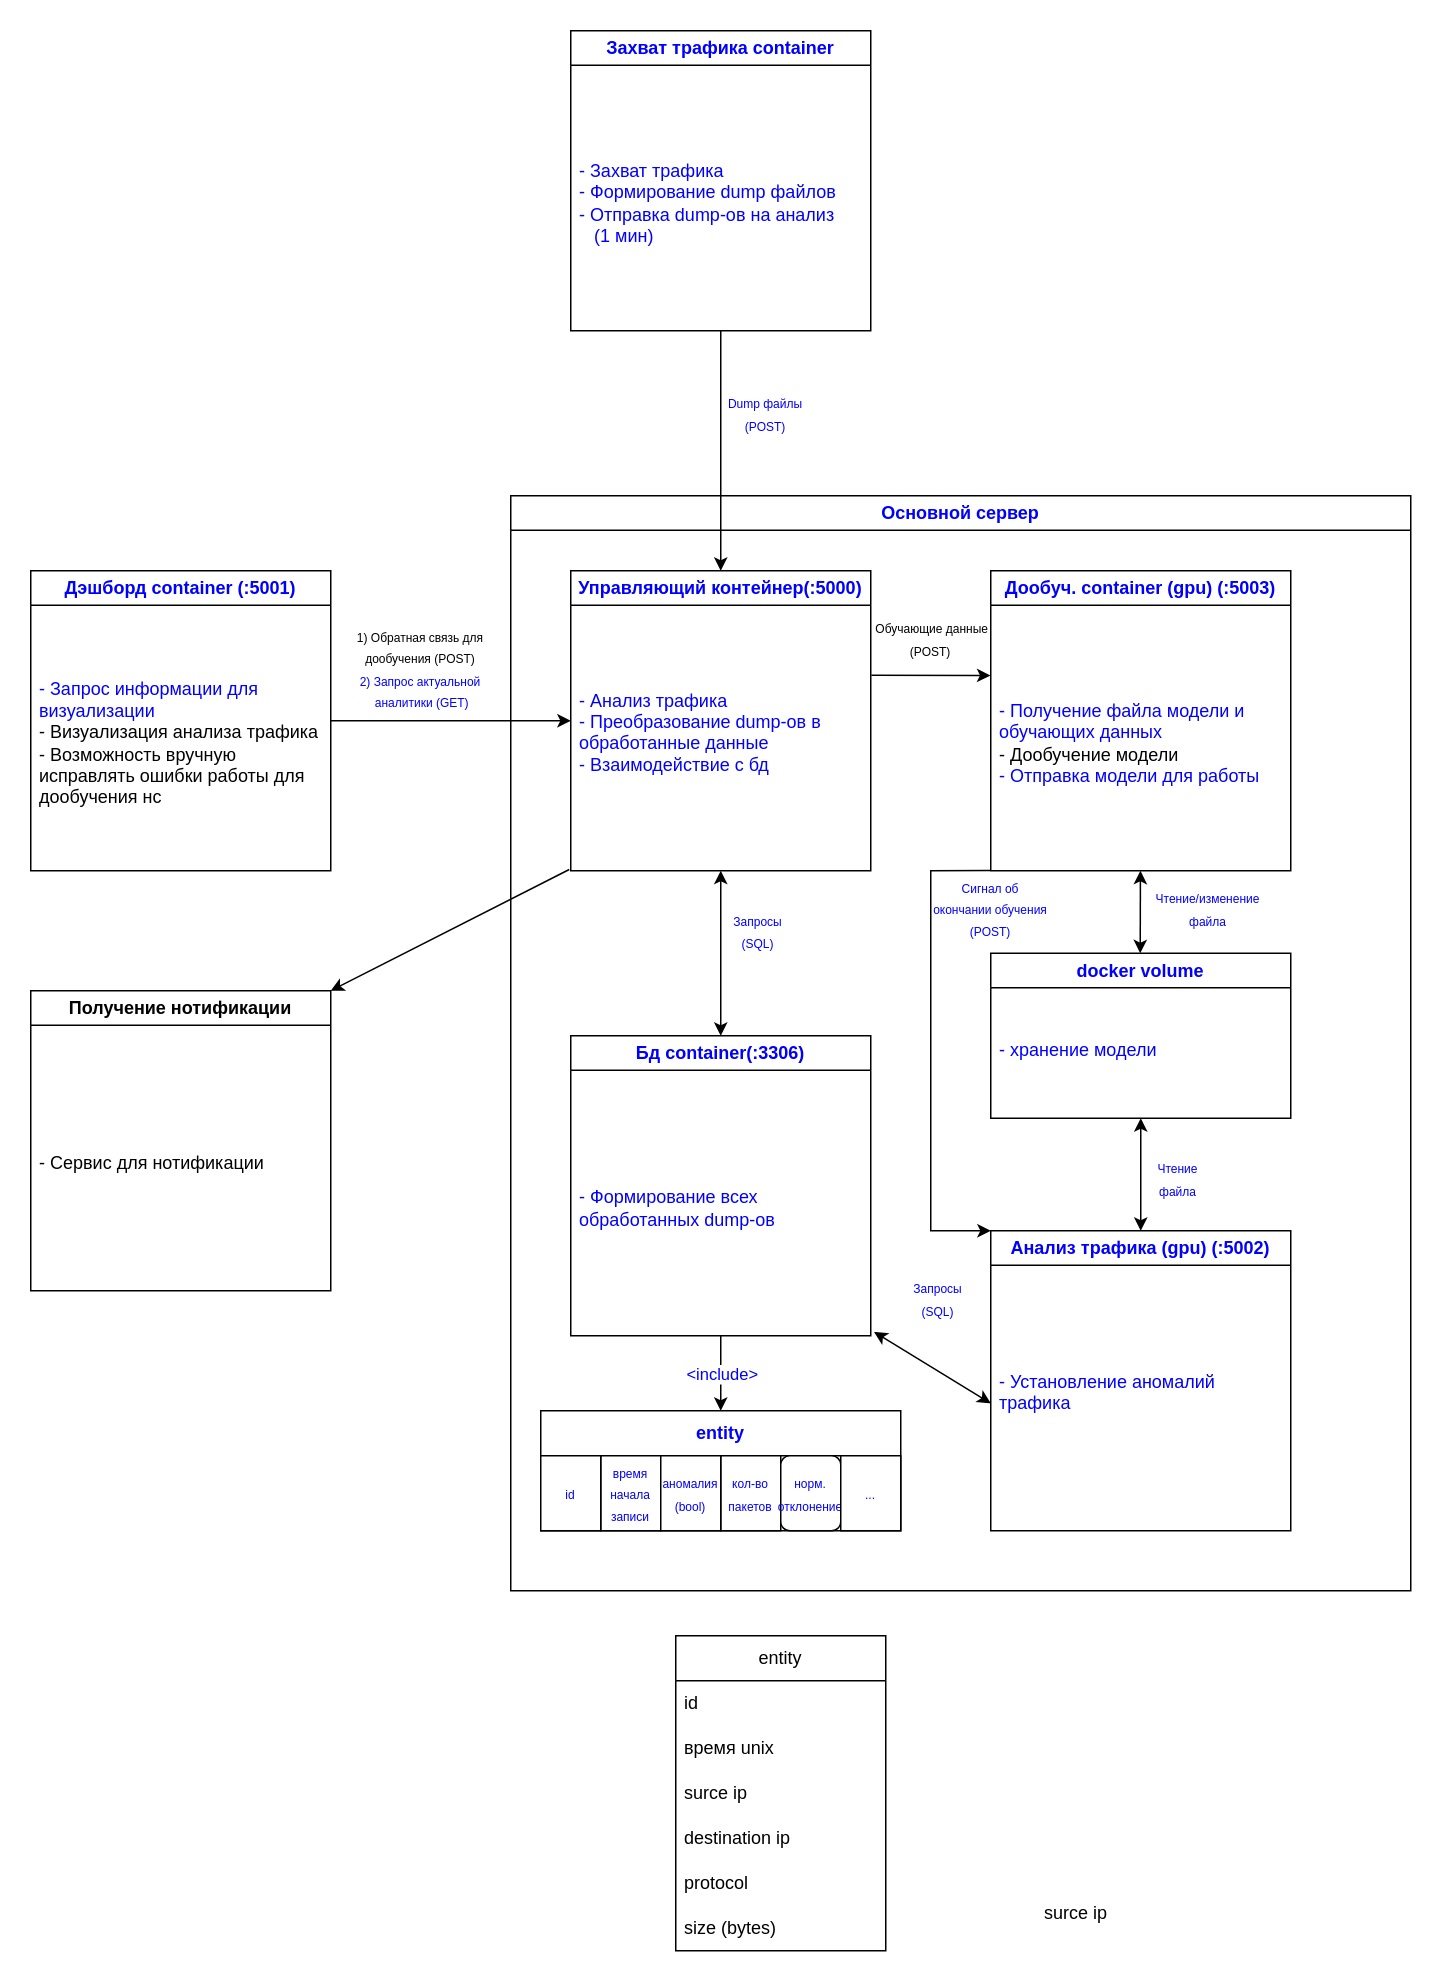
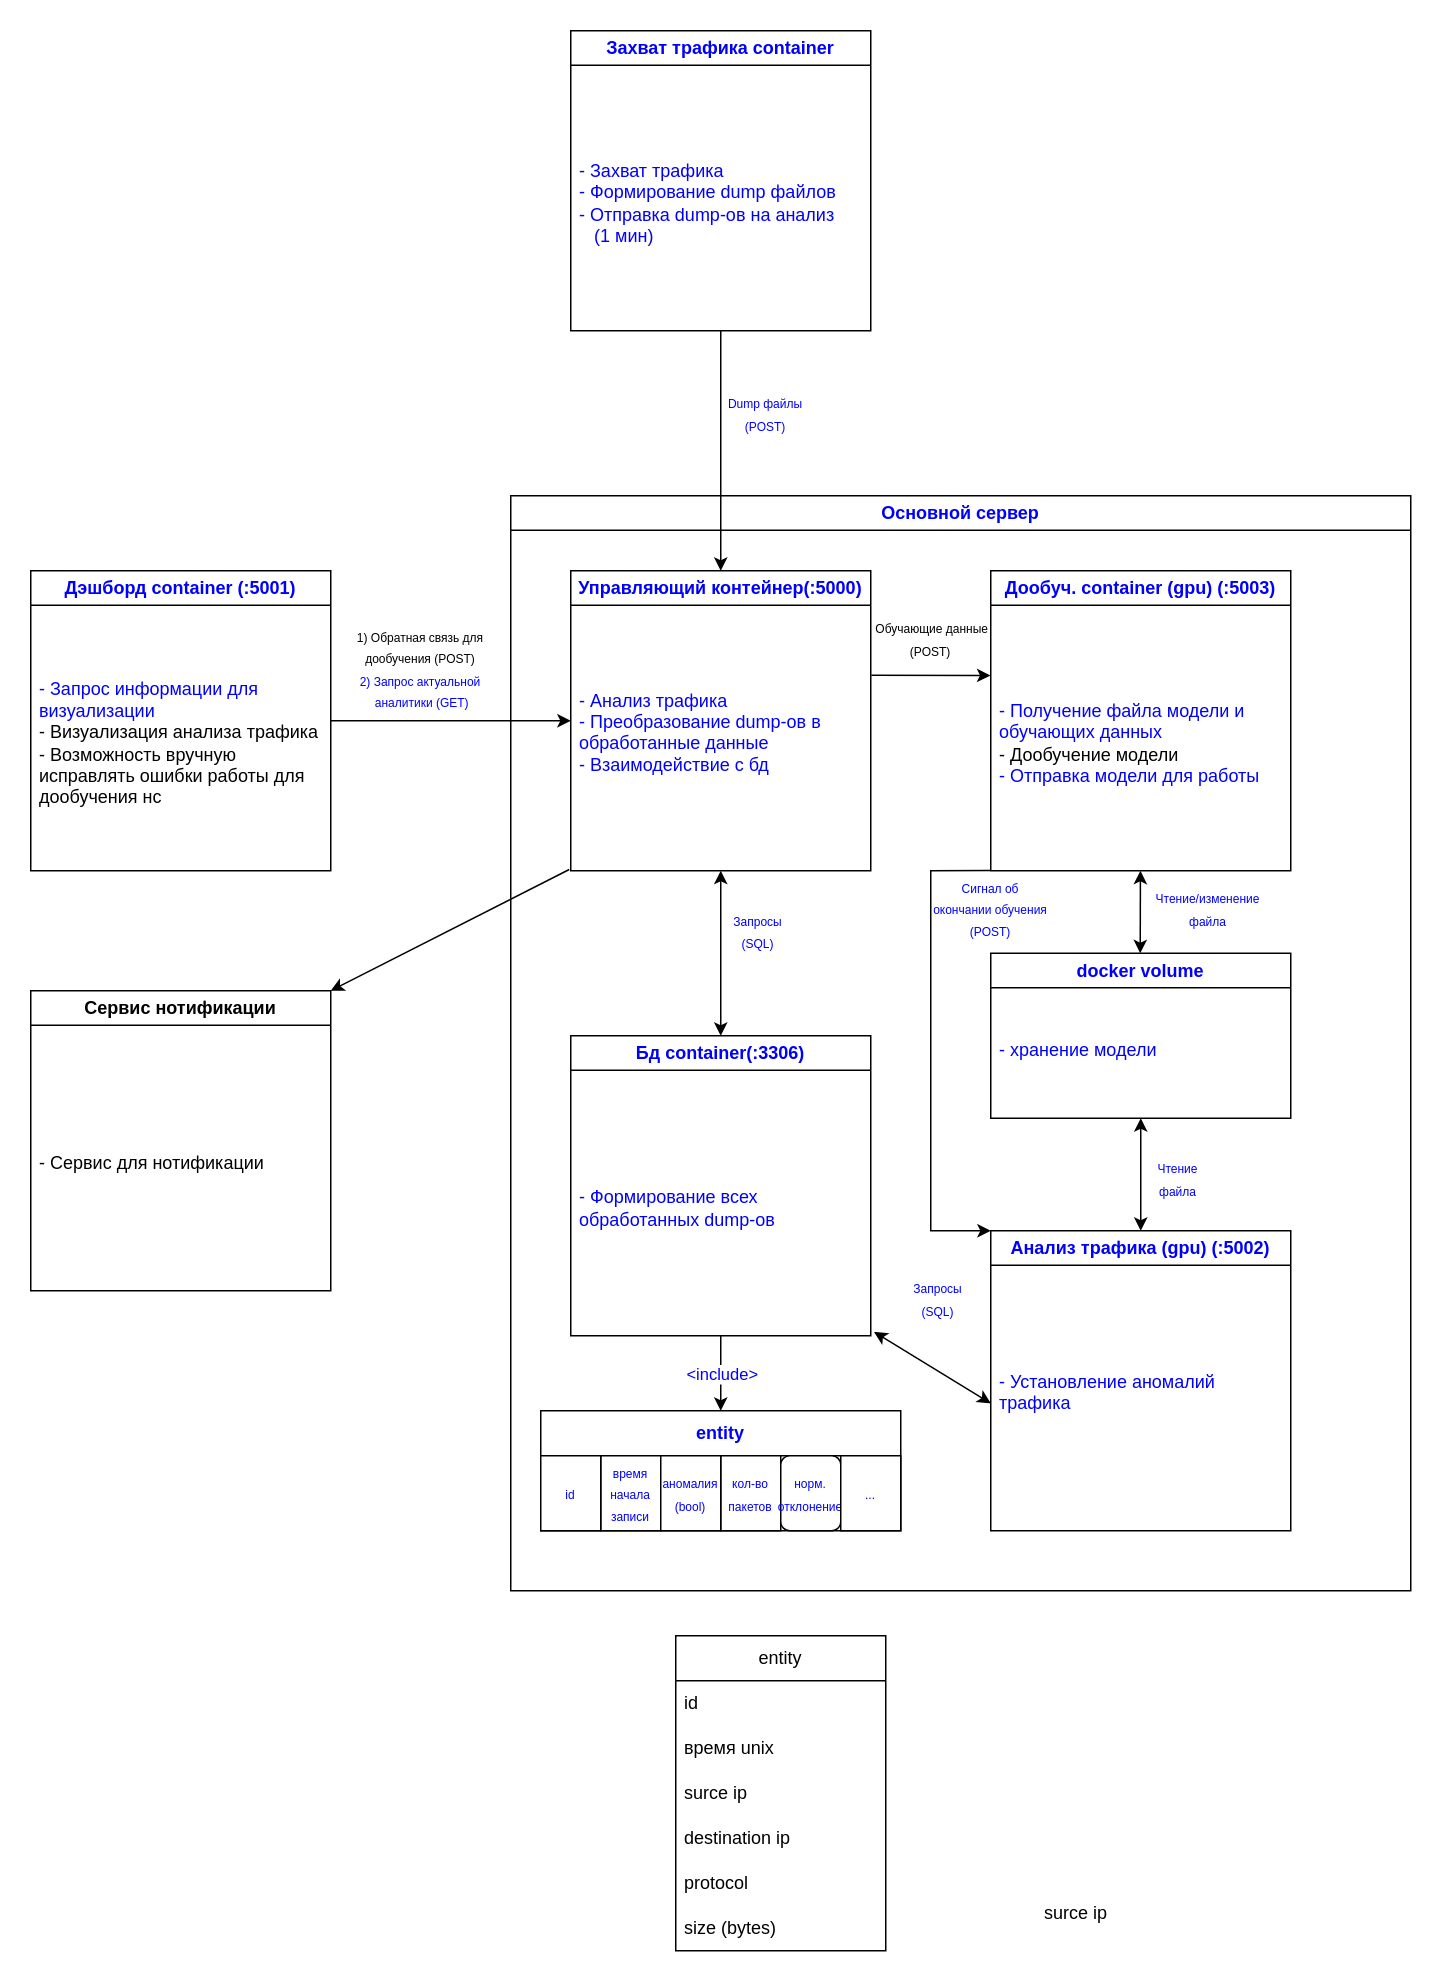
(181, 1009) -> (181, 1009)
